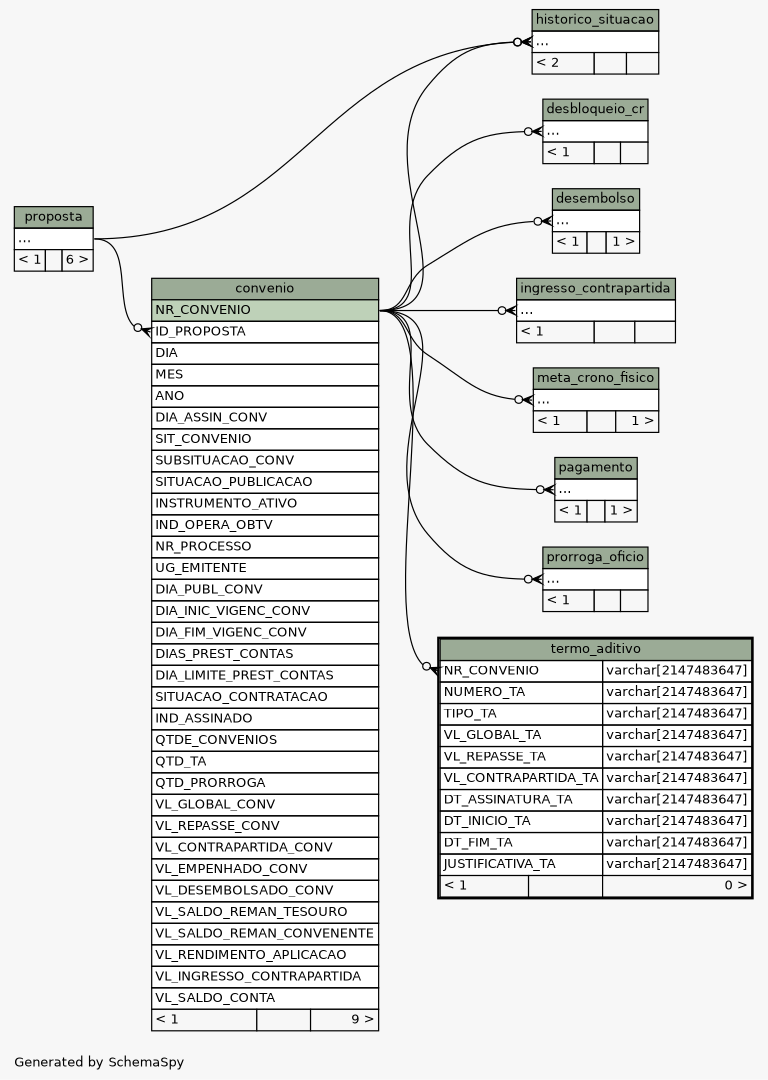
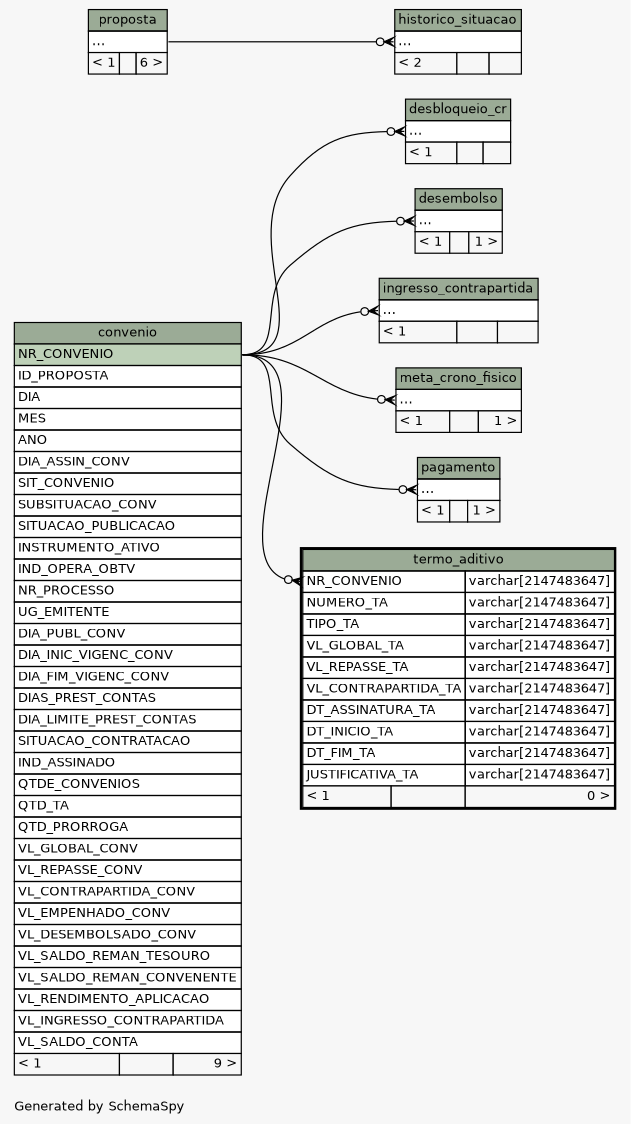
(408, 160) -> none
(122, 277) -> none
(595, 579) -> none
